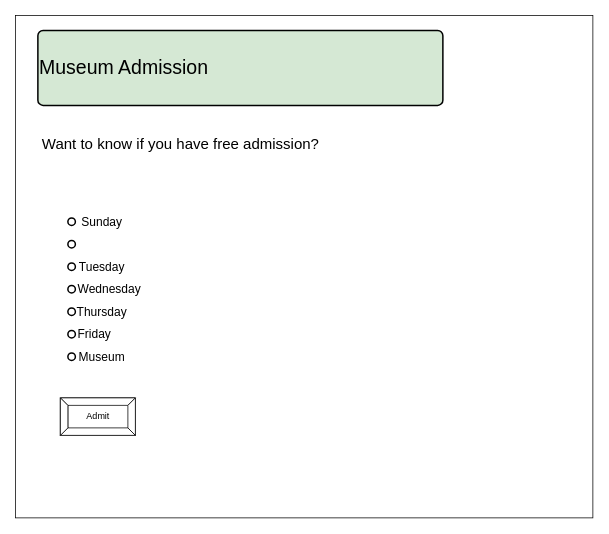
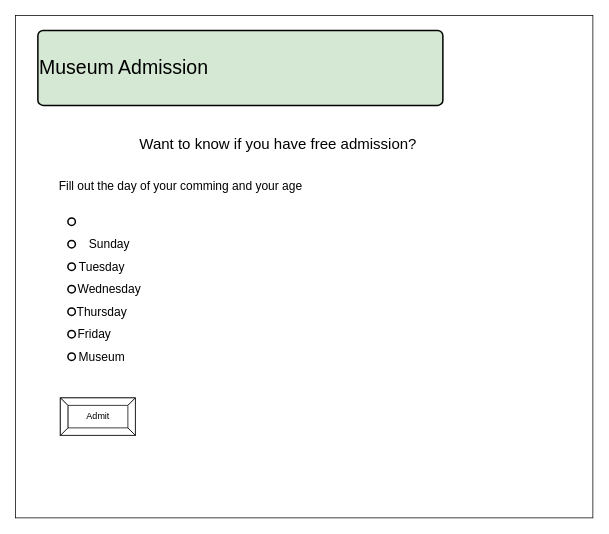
(180, 143) -> (278, 143)
none -> (180, 184)
(102, 222) -> (109, 244)
